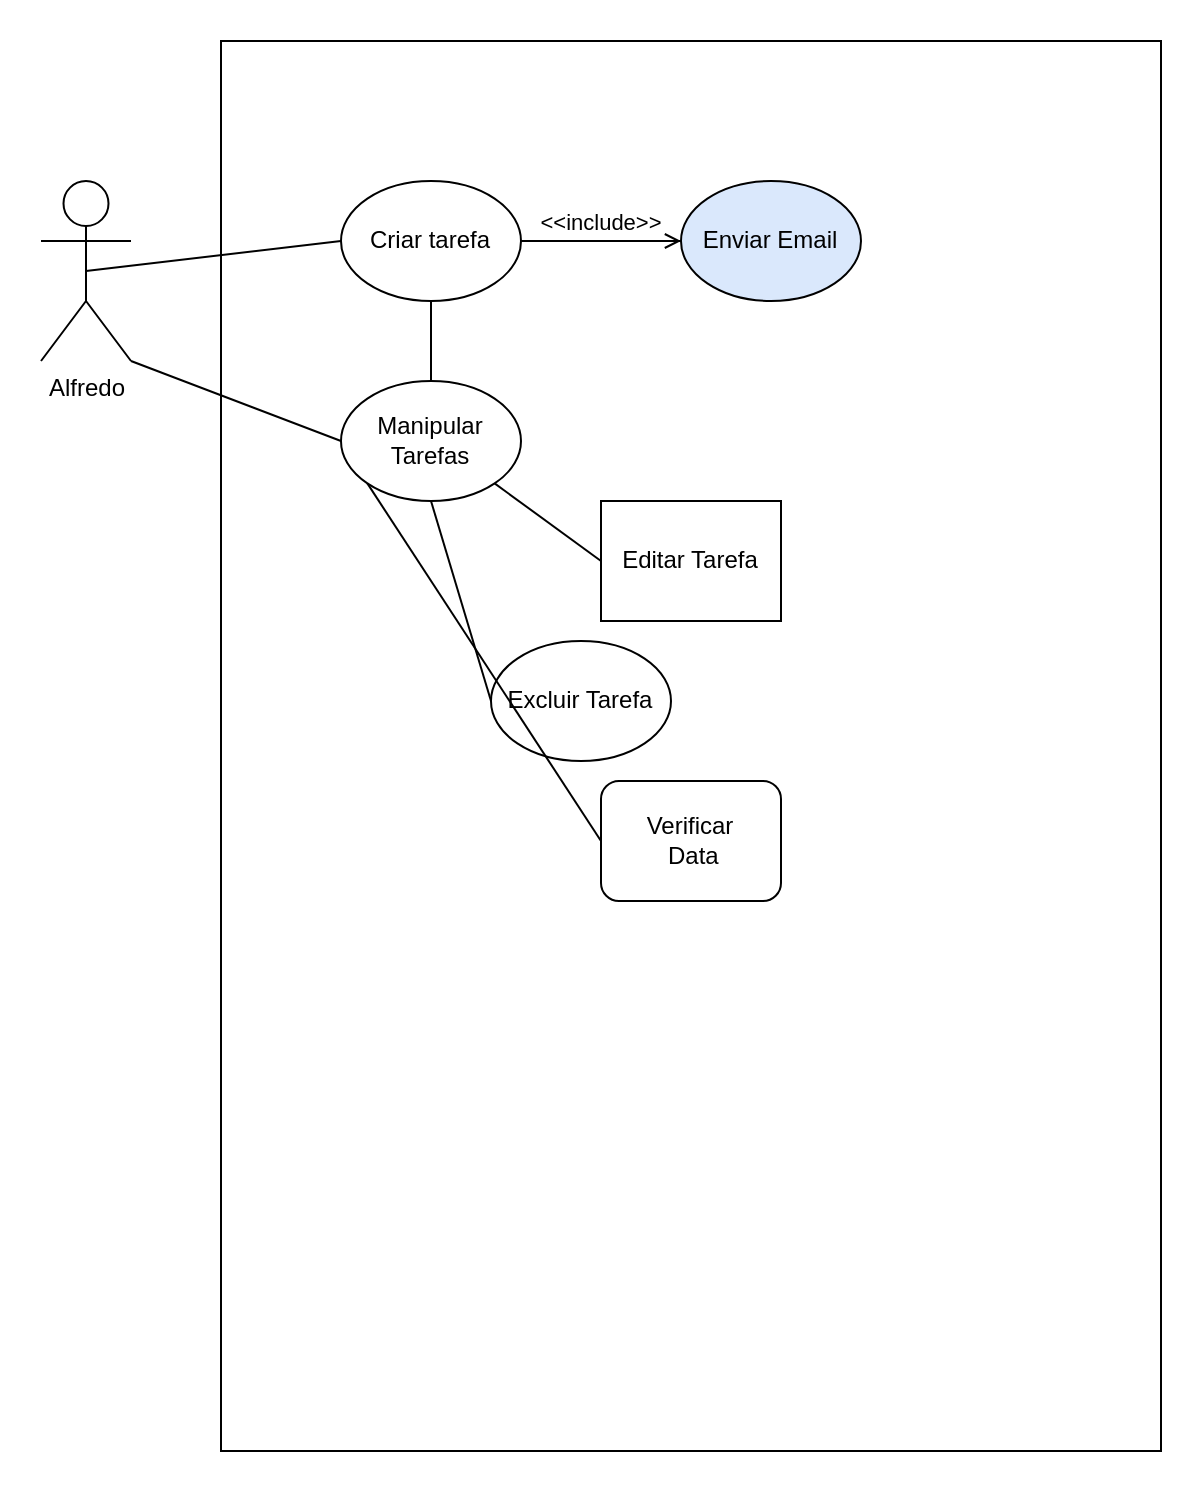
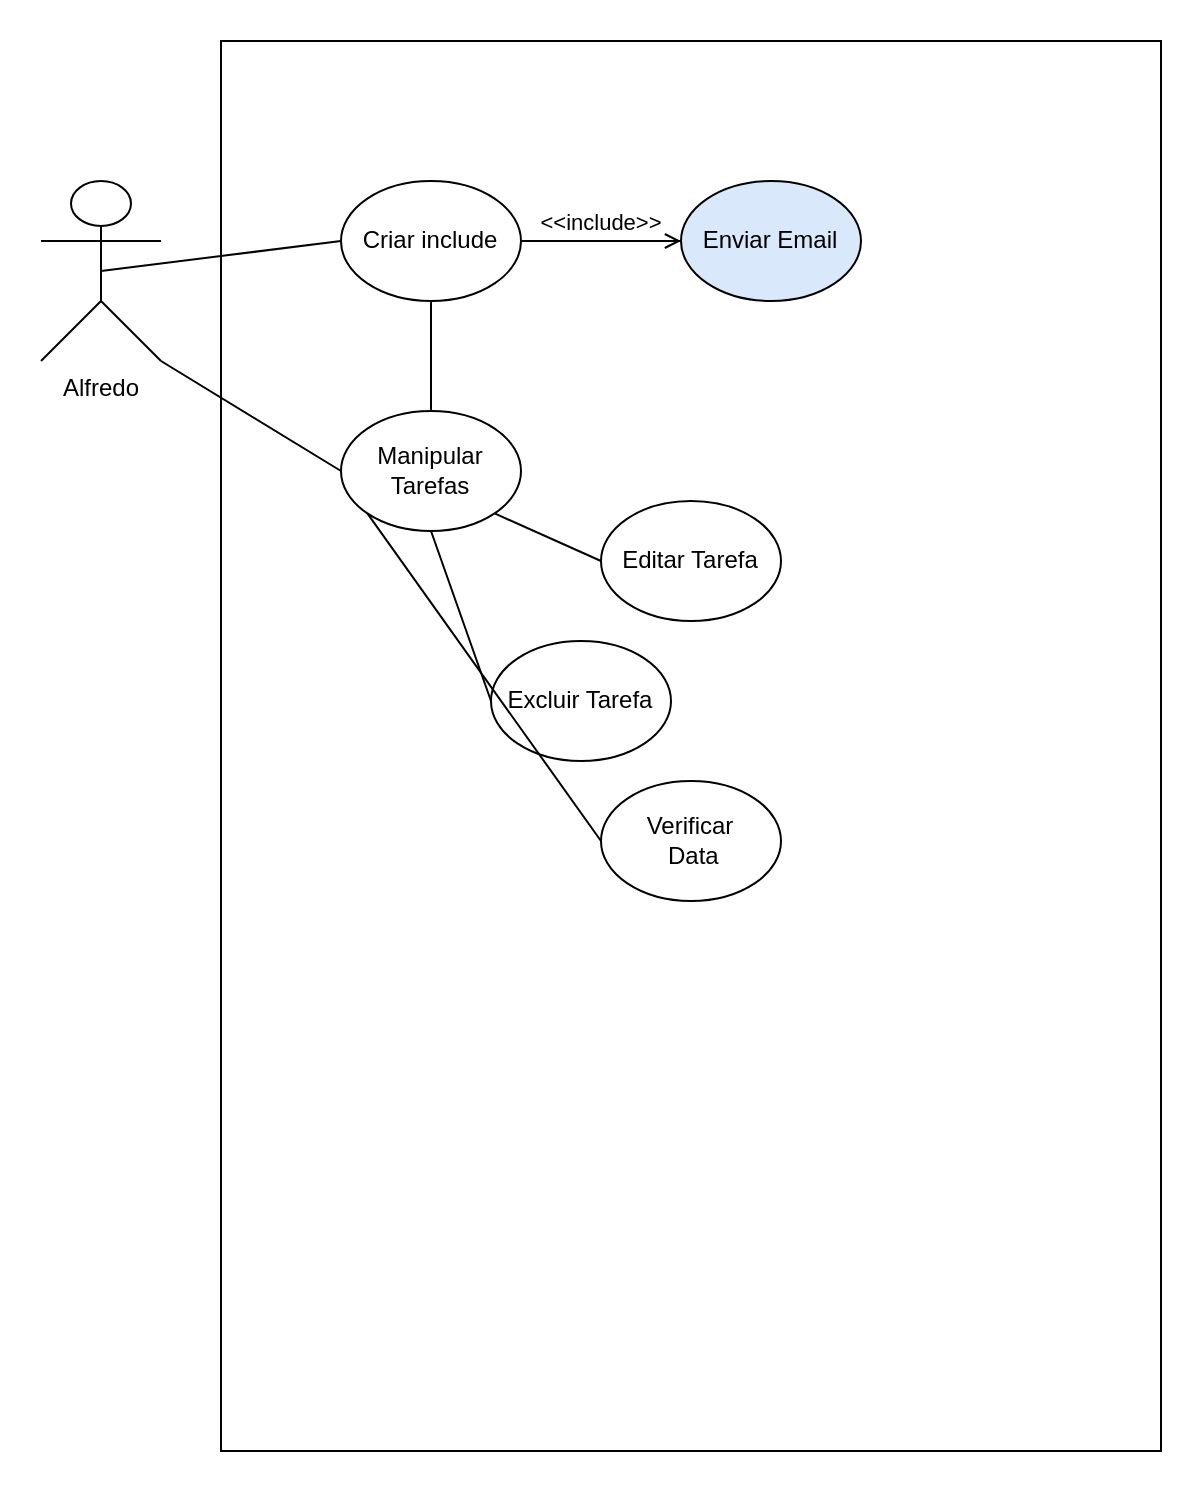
(431, 241) -> (431, 241)
(86, 271) -> (101, 271)
(431, 441) -> (431, 471)
(691, 561) -> (691, 561)
(691, 841) -> (691, 841)
